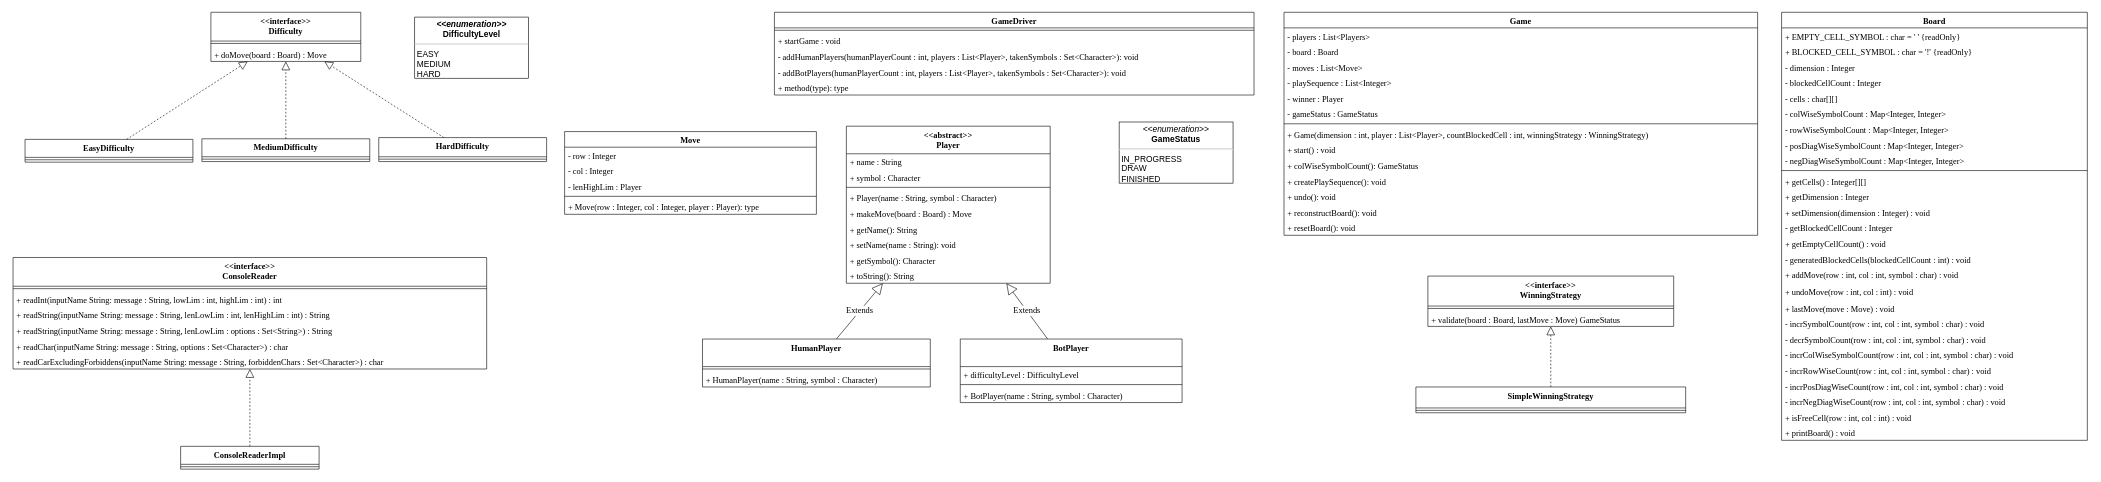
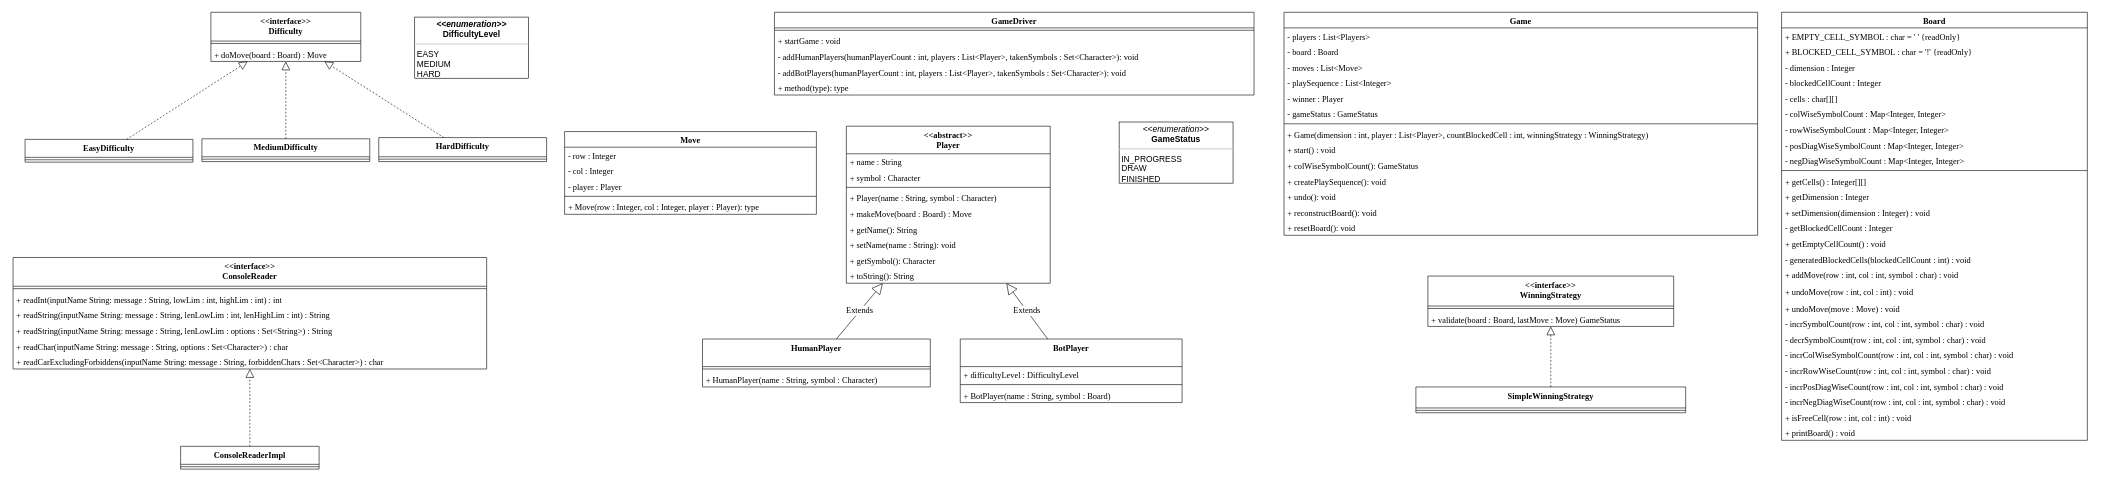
(608, 187) -> (601, 187)
(1846, 309) -> (1847, 309)
(1059, 396) -> (1049, 396)
